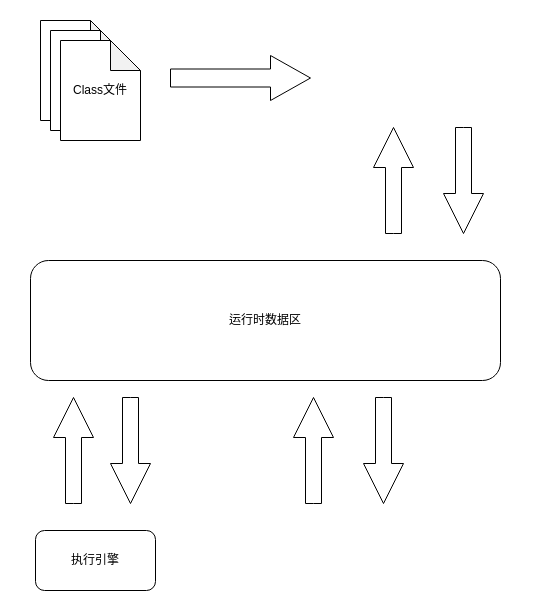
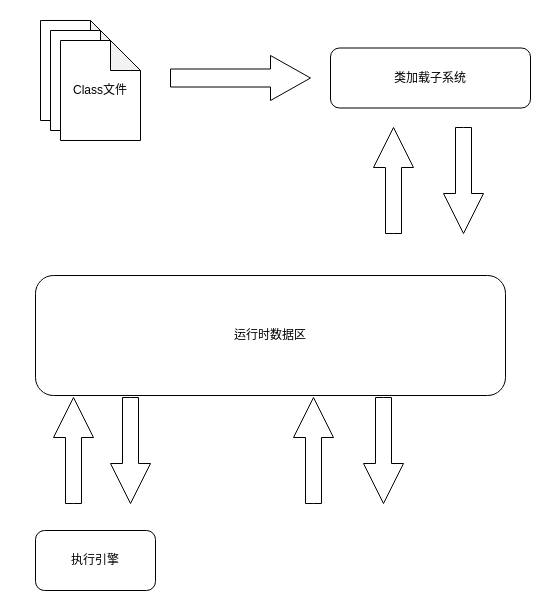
none -> (431, 78)
(266, 321) -> (271, 336)
